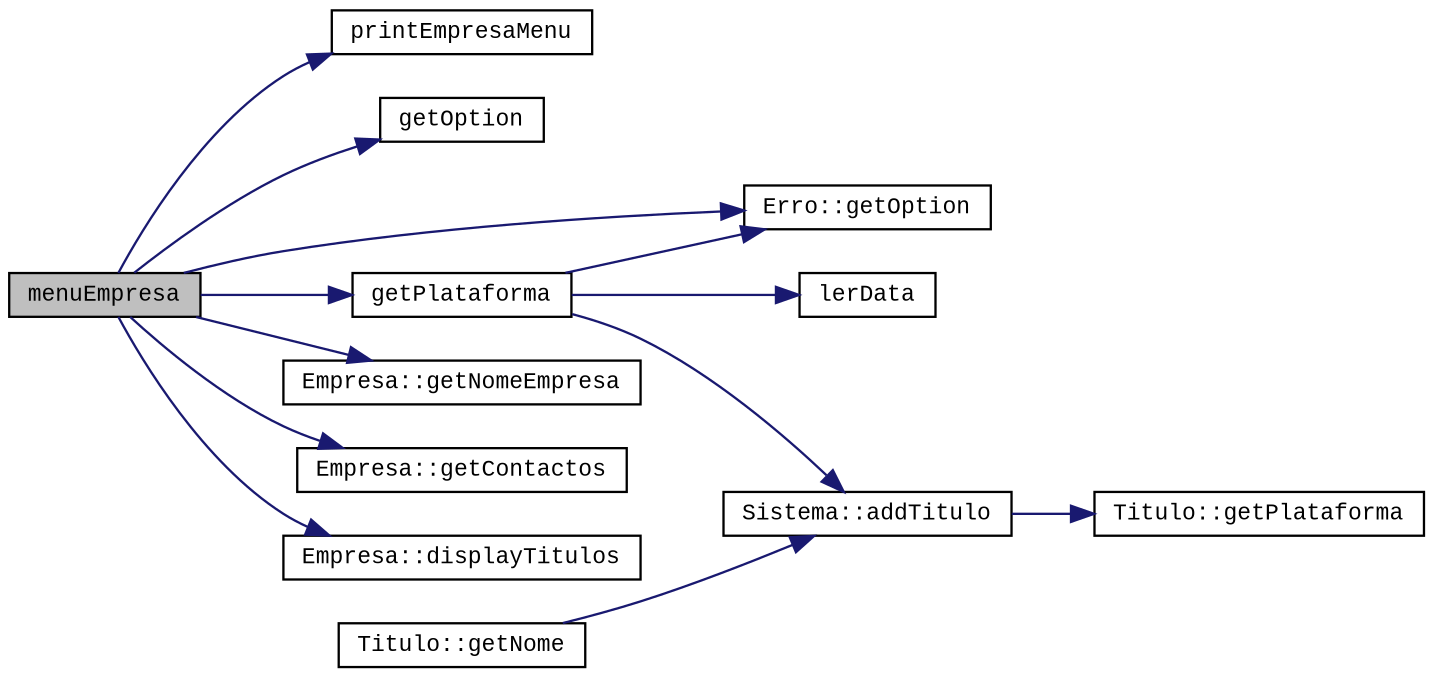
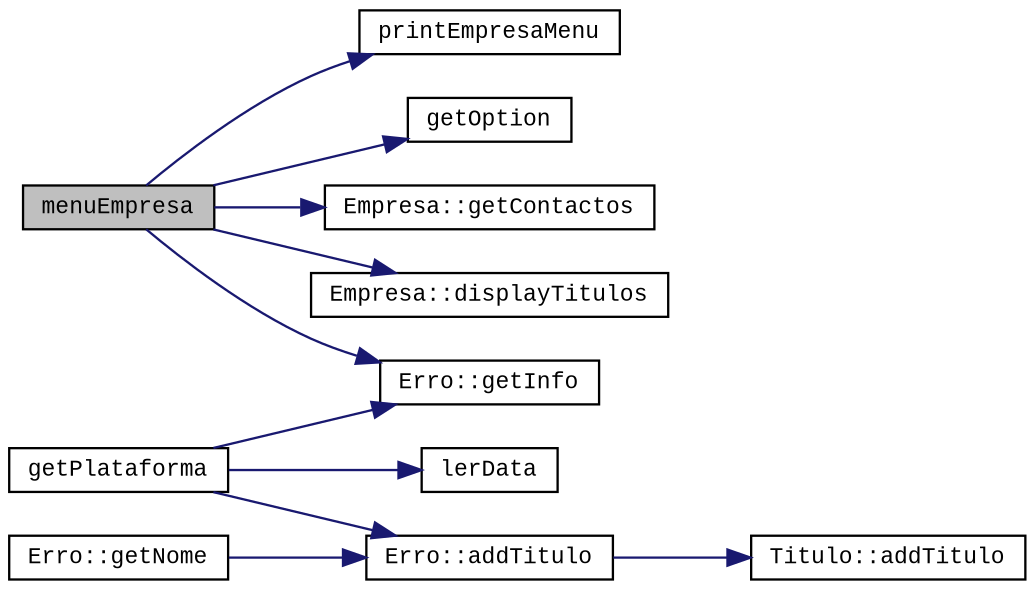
(868, 207) -> (490, 382)
(265, 295) -> none
(462, 382) -> none
(868, 514) -> (490, 558)
(1259, 514) -> (888, 558)
(462, 645) -> (119, 558)
